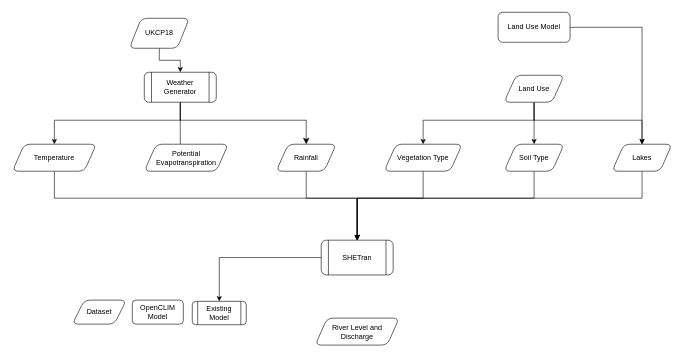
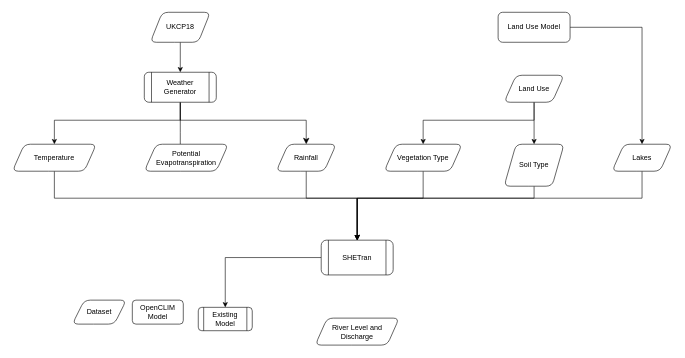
(159, 33) -> (180, 27)
(588, 120) -> none
(534, 158) -> (534, 165)
(219, 313) -> (225, 319)
